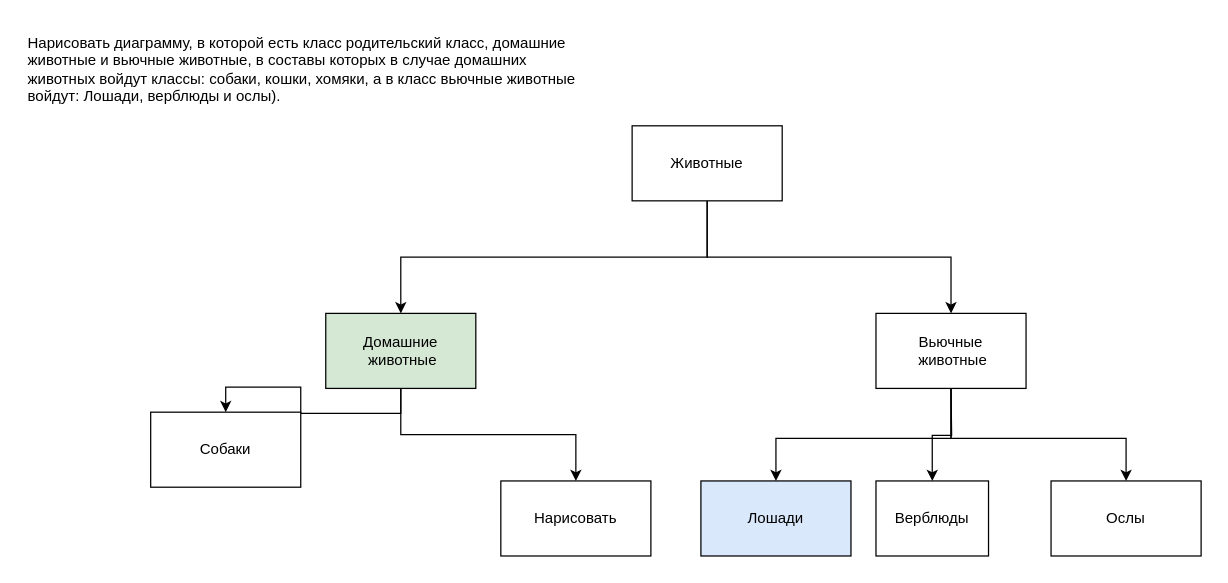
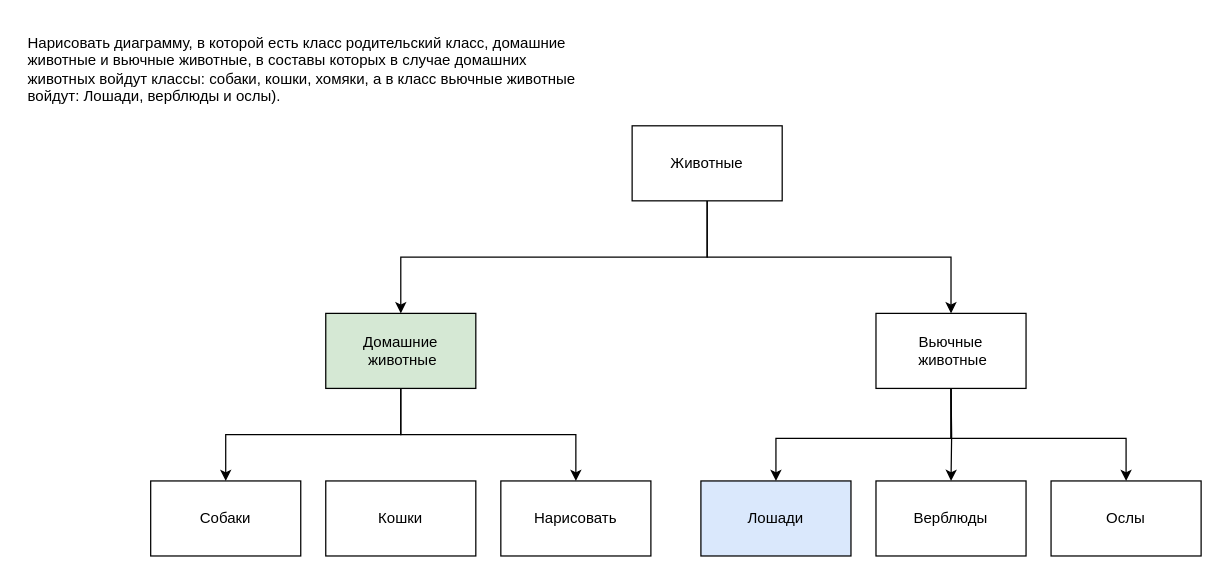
(226, 449) -> (226, 518)
none -> (401, 518)
(932, 518) -> (951, 518)
